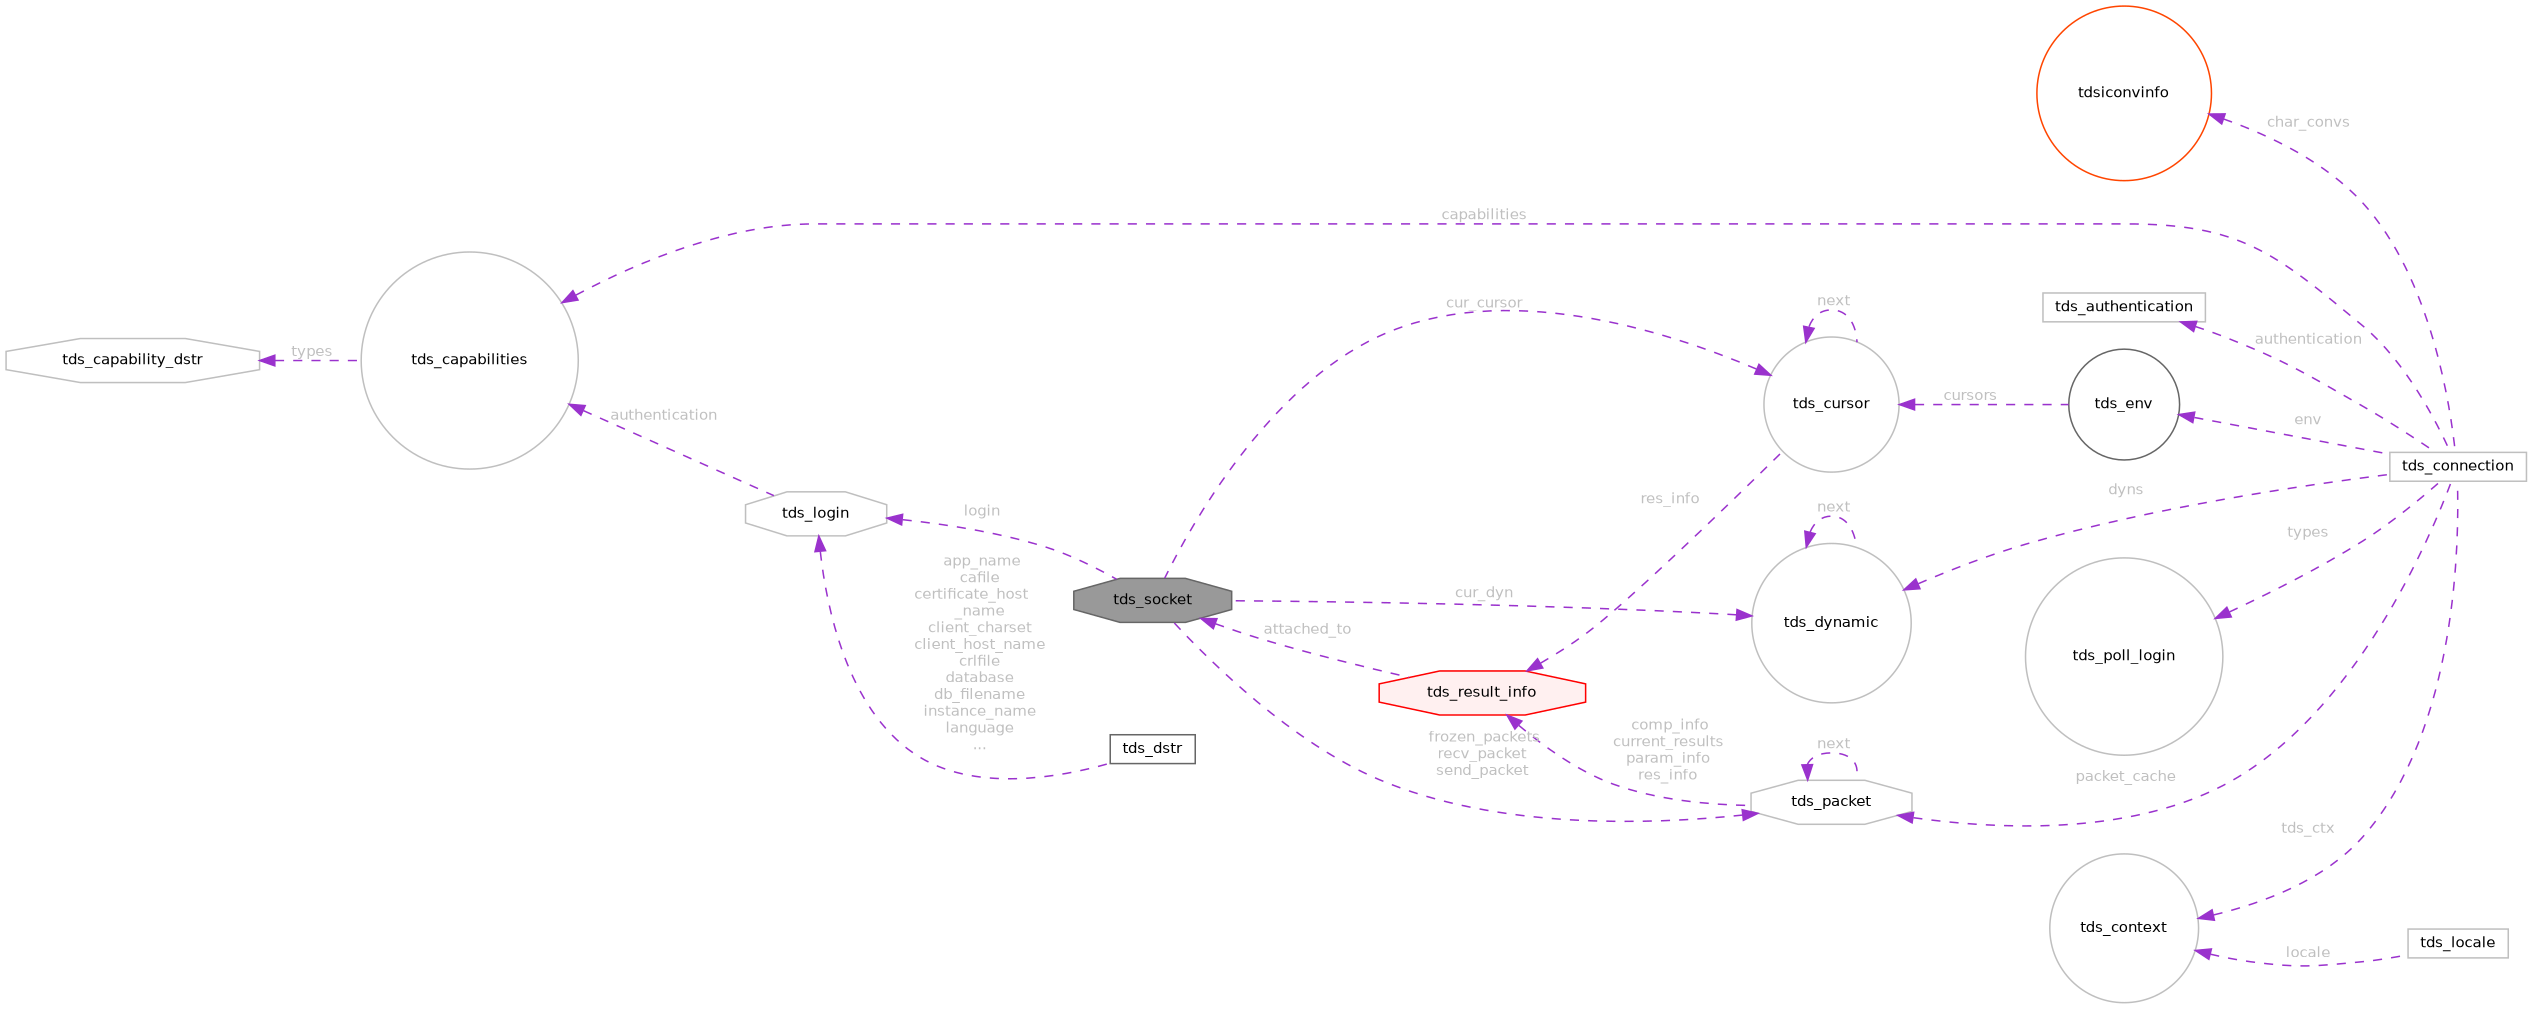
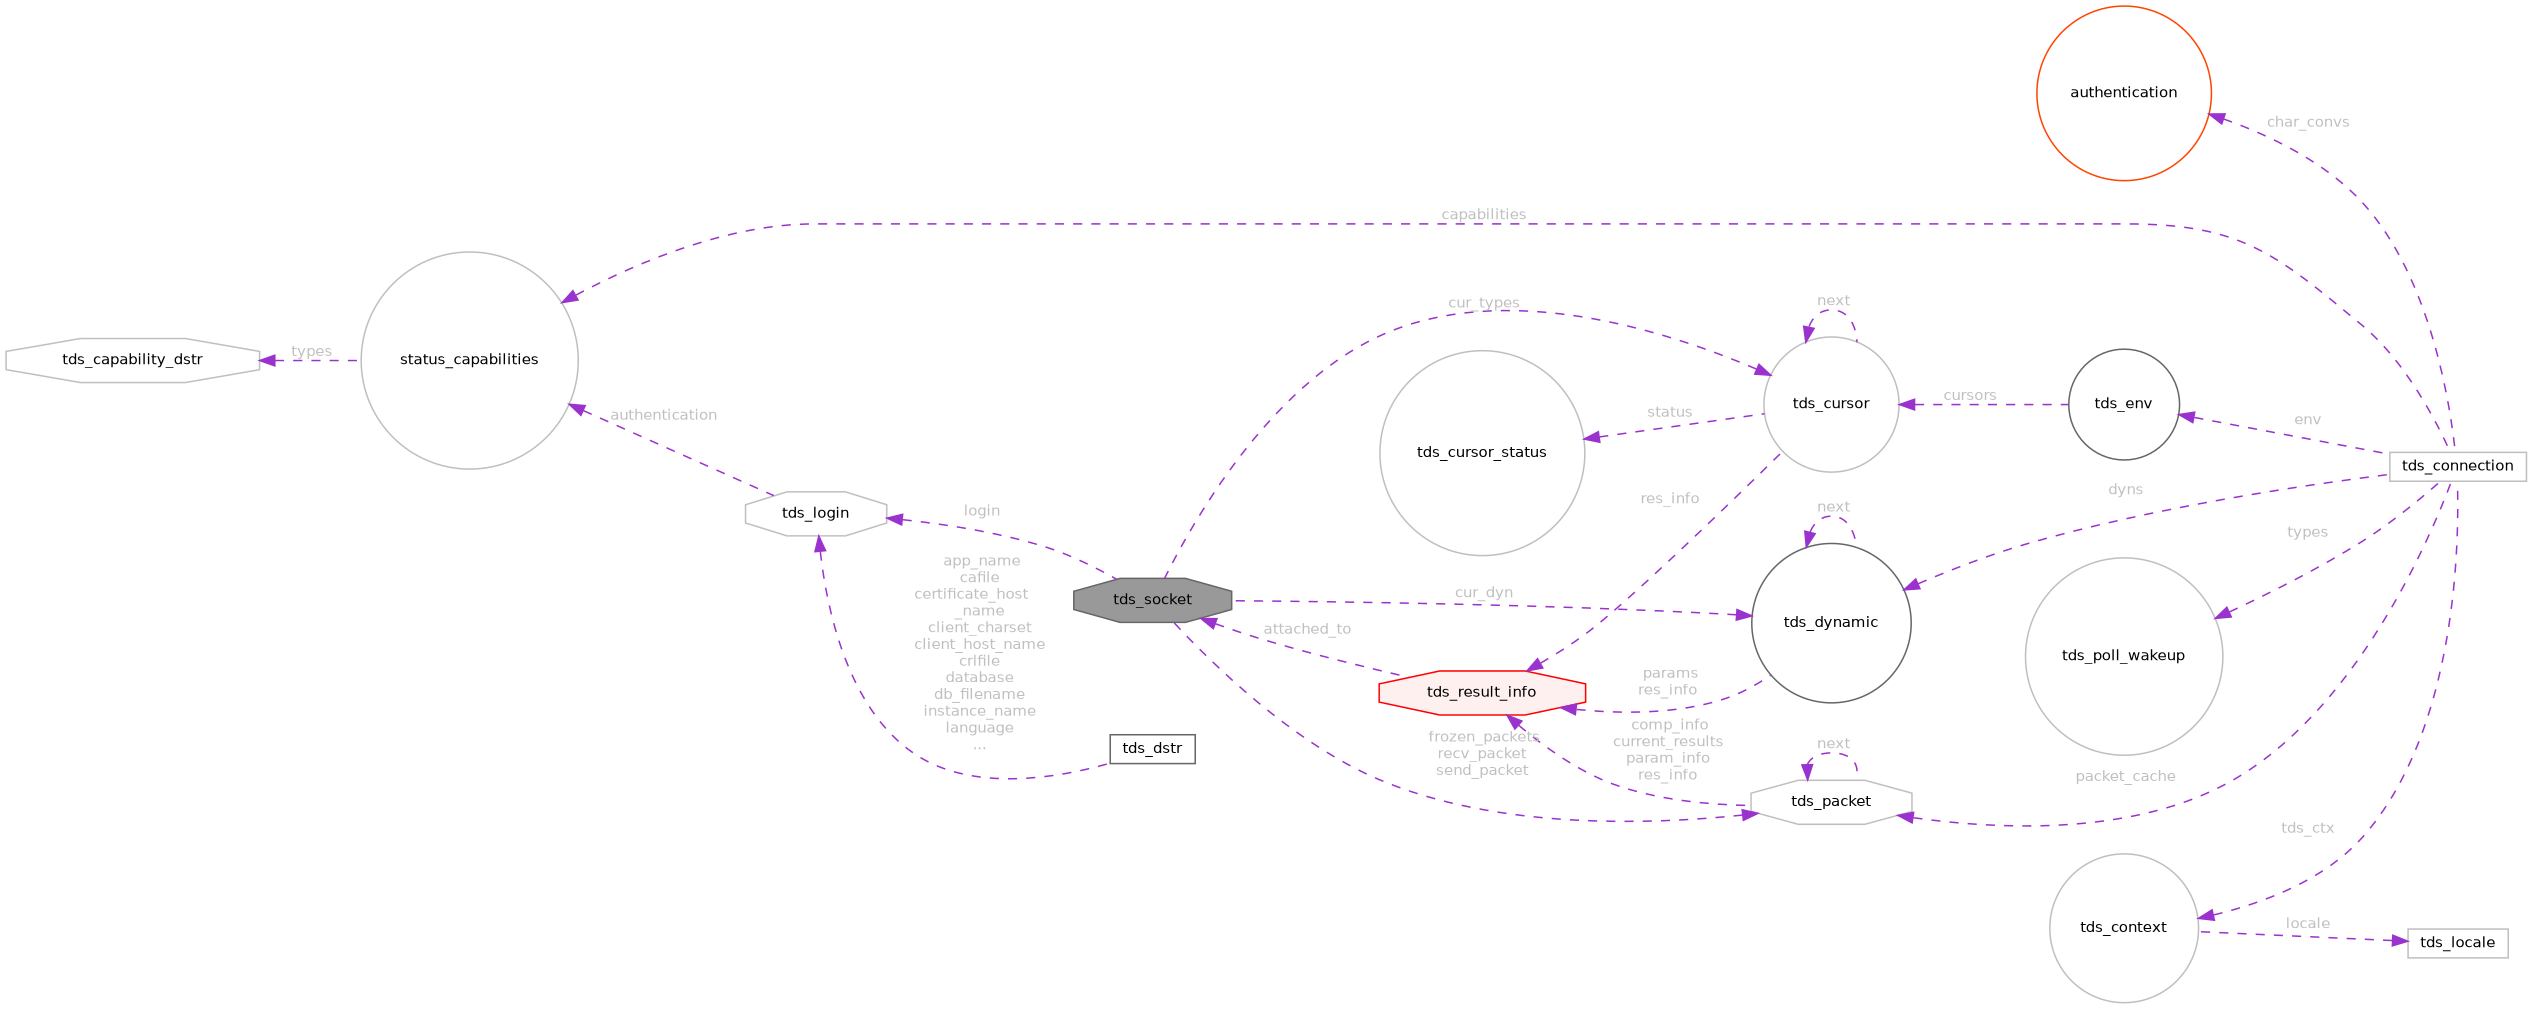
(2124, 93) -> (2124, 93)
(1482, 304) -> (1482, 304)
(2124, 307) -> none
(470, 361) -> (470, 361)
none -> (1482, 453)
(1832, 623) -> (1832, 623)
(2124, 657) -> (2124, 657)
none -> (1677, 709)
(2309, 966) -> (2295, 936)
